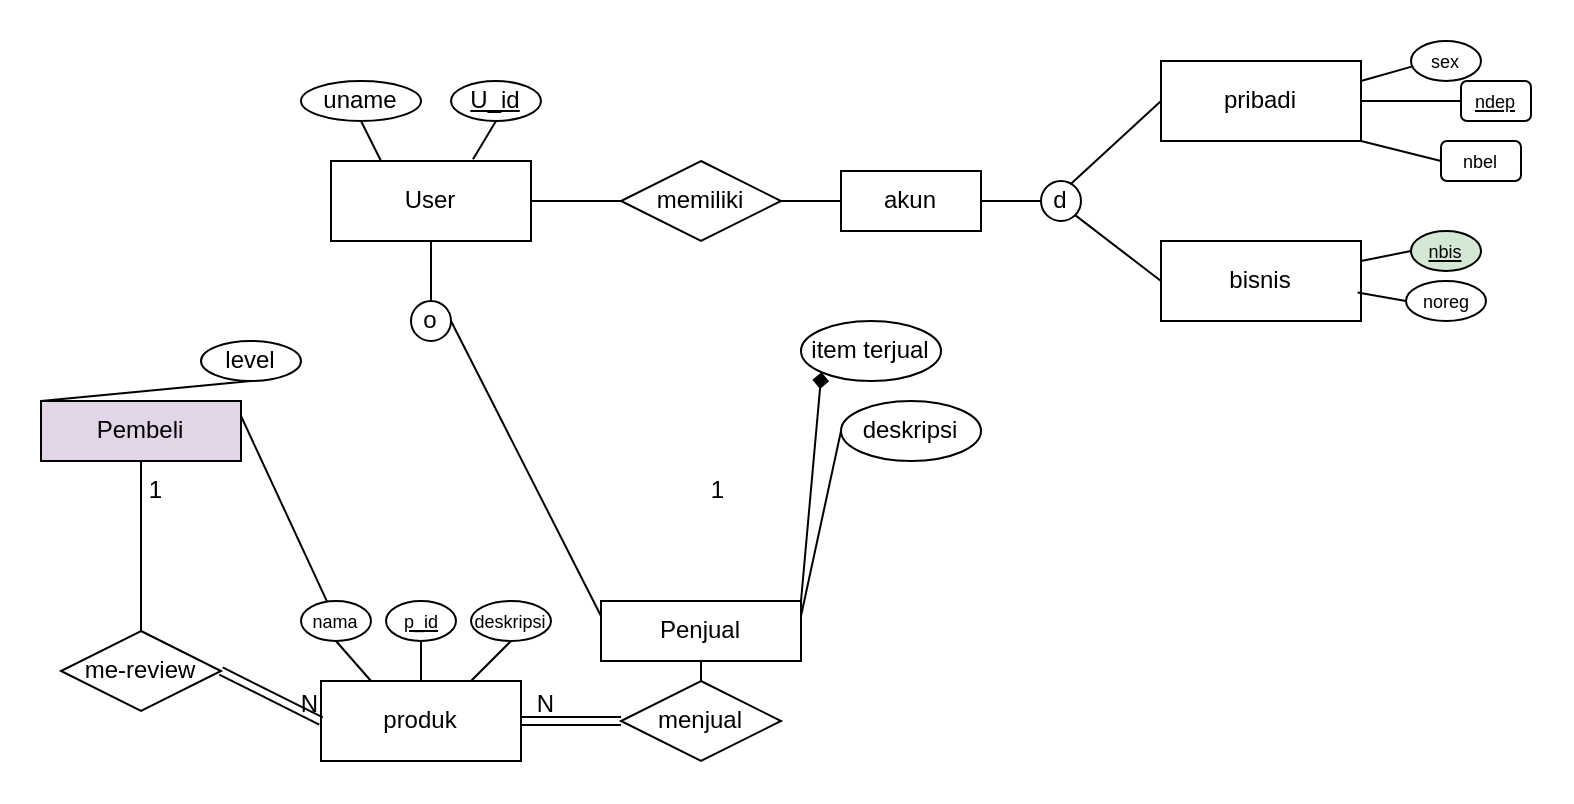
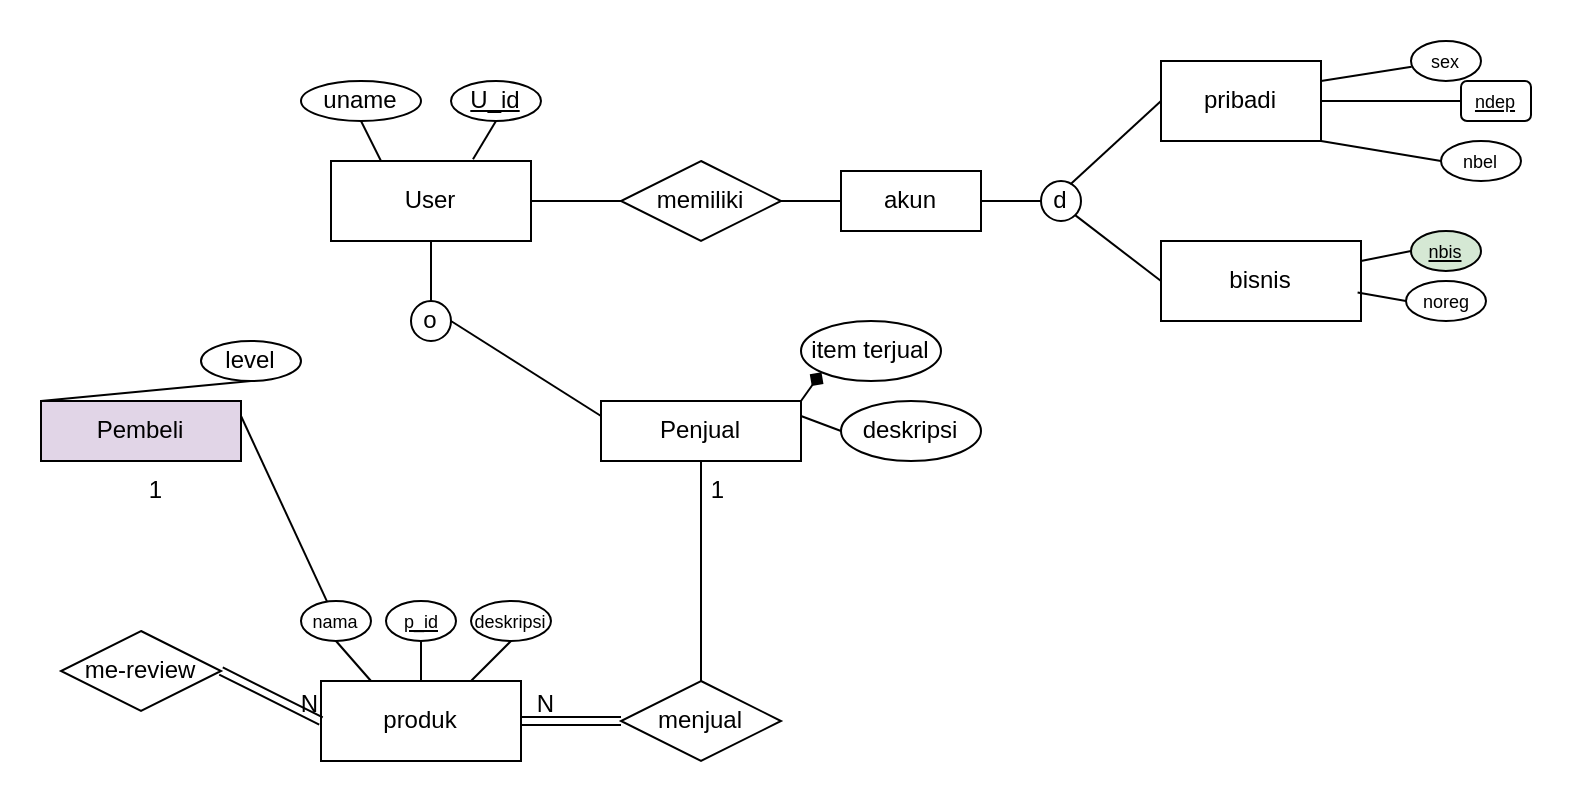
(1261, 101) -> (1241, 101)
(1481, 161) -> (1481, 161)
(141, 546) -> none
(701, 631) -> (701, 431)
